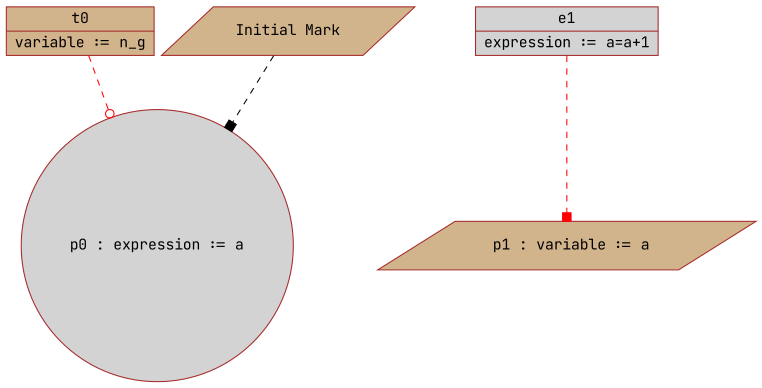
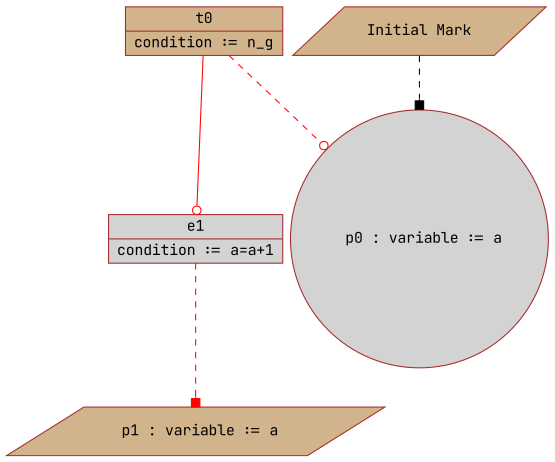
(80, 43) -> (204, 43)
(567, 43) -> (196, 251)
none -> (200, 131)
(157, 246) -> (419, 239)
